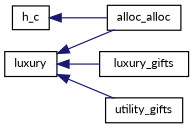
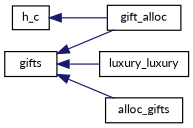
(144, 18) -> (144, 18)
(31, 64) -> (31, 64)
(144, 64) -> (144, 64)
(144, 110) -> (144, 110)
